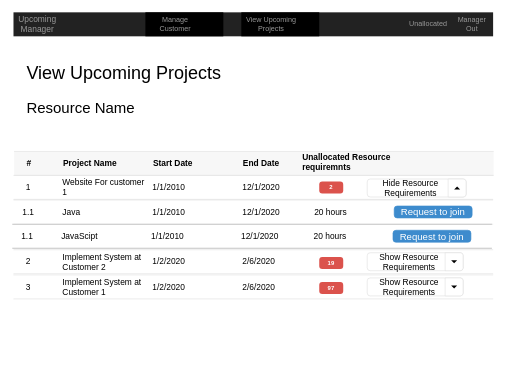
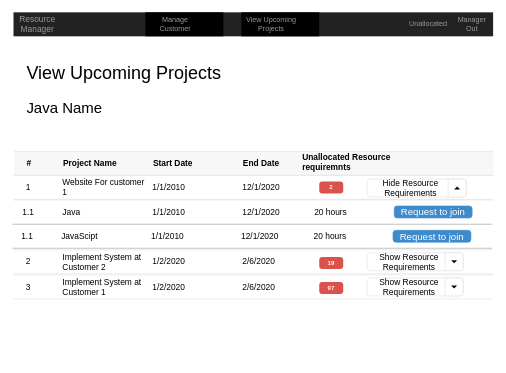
(38, 24) -> (38, 24)
(79, 107) -> (63, 107)
